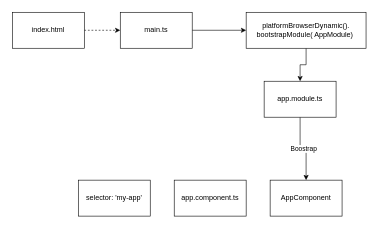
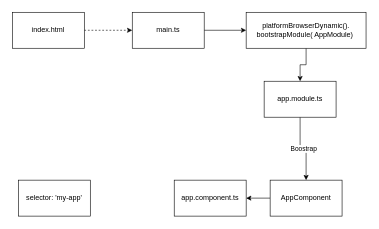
(156, 30) -> (168, 30)
(114, 198) -> (54, 198)
none -> (251, 198)
